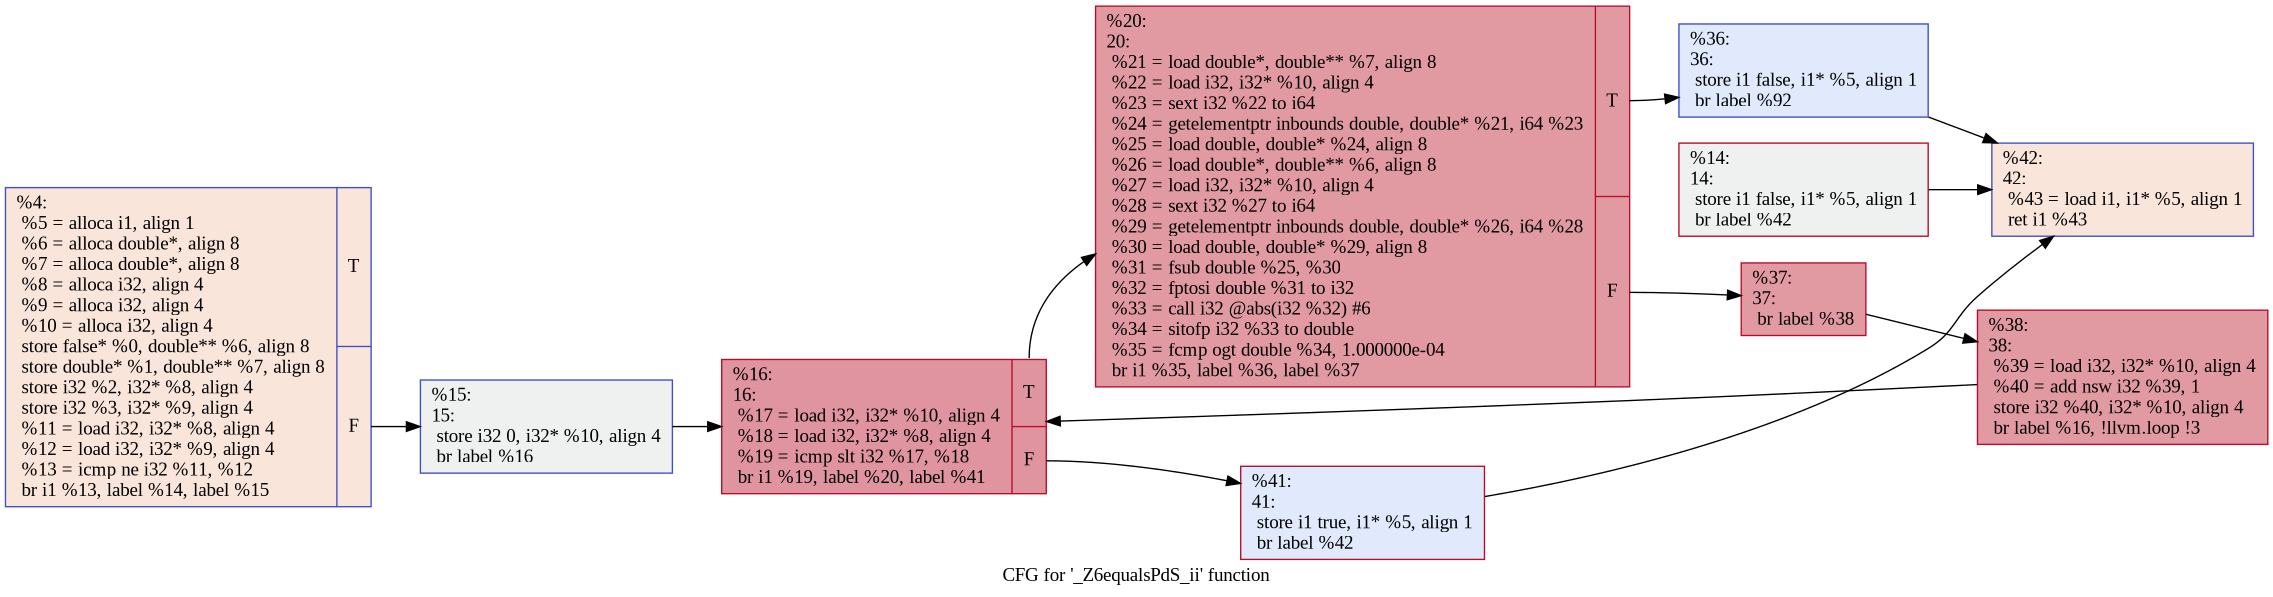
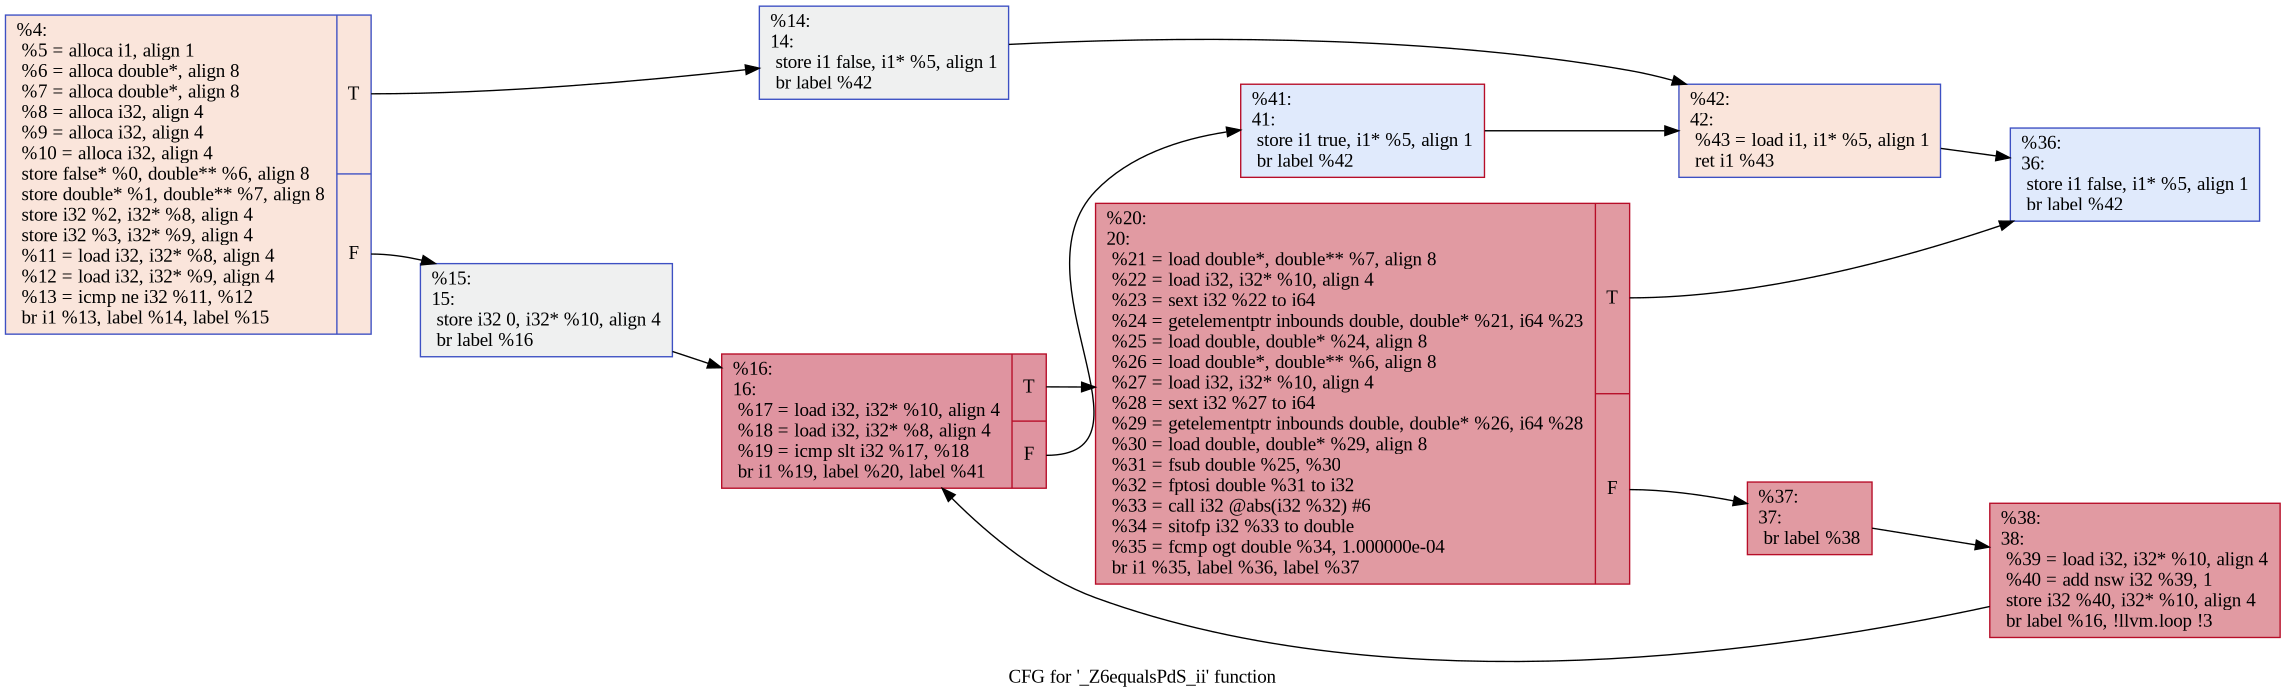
none -> (558, 87)
(1741, 101) -> (2073, 205)
(1956, 128) -> (1968, 152)
(1804, 190) -> (884, 53)
